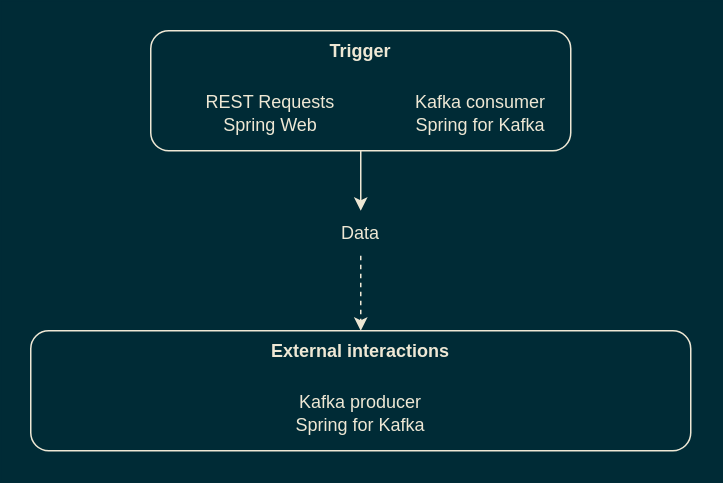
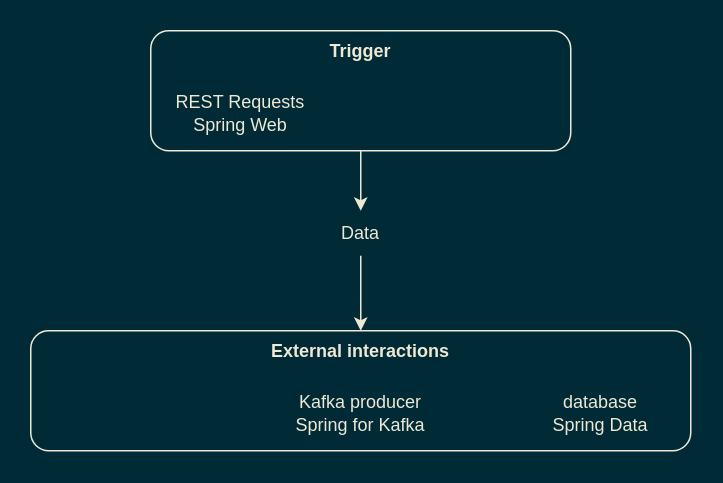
(271, 113) -> (241, 113)
(481, 113) -> none
(361, 289) -> (361, 289)
none -> (601, 413)
